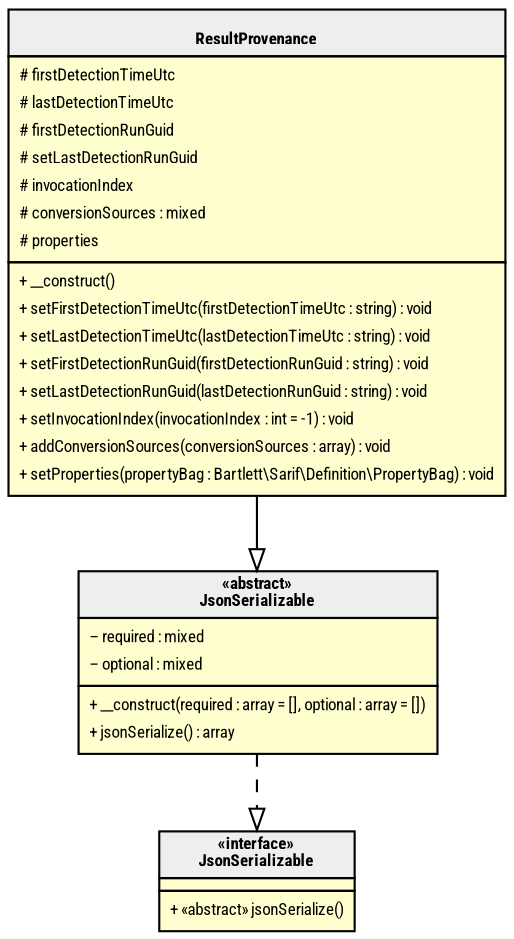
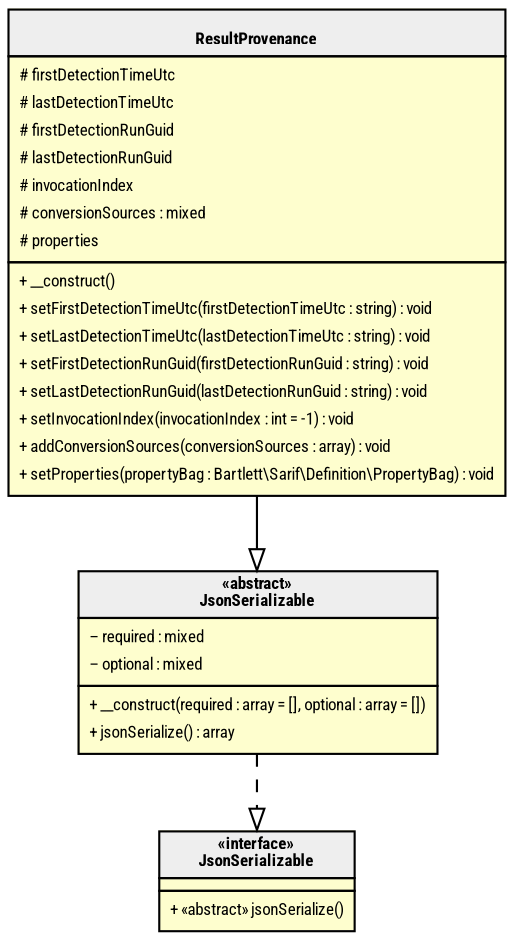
(109, 158) -> (97, 158)
